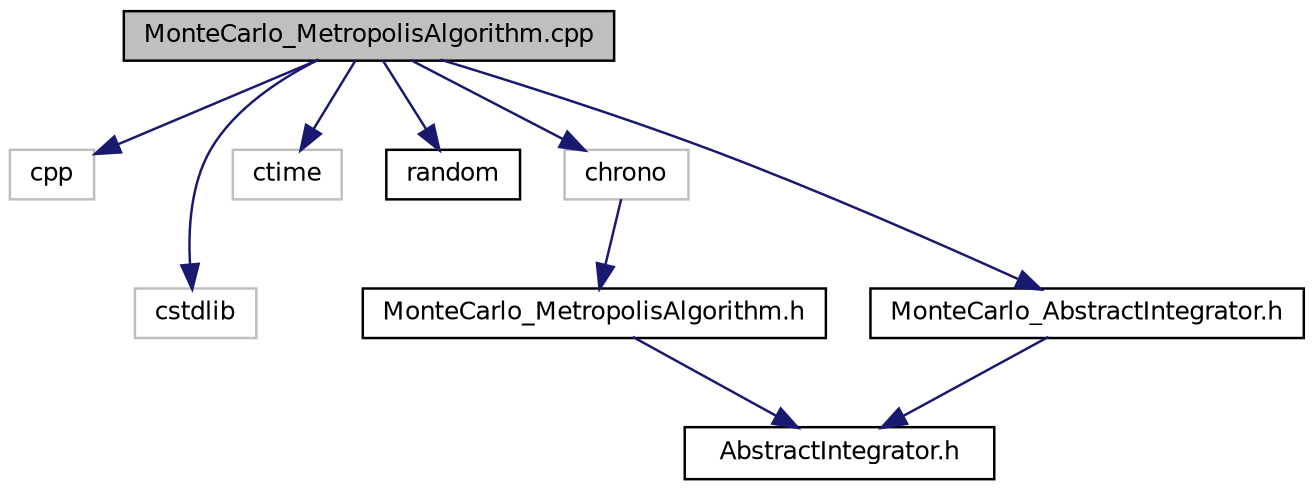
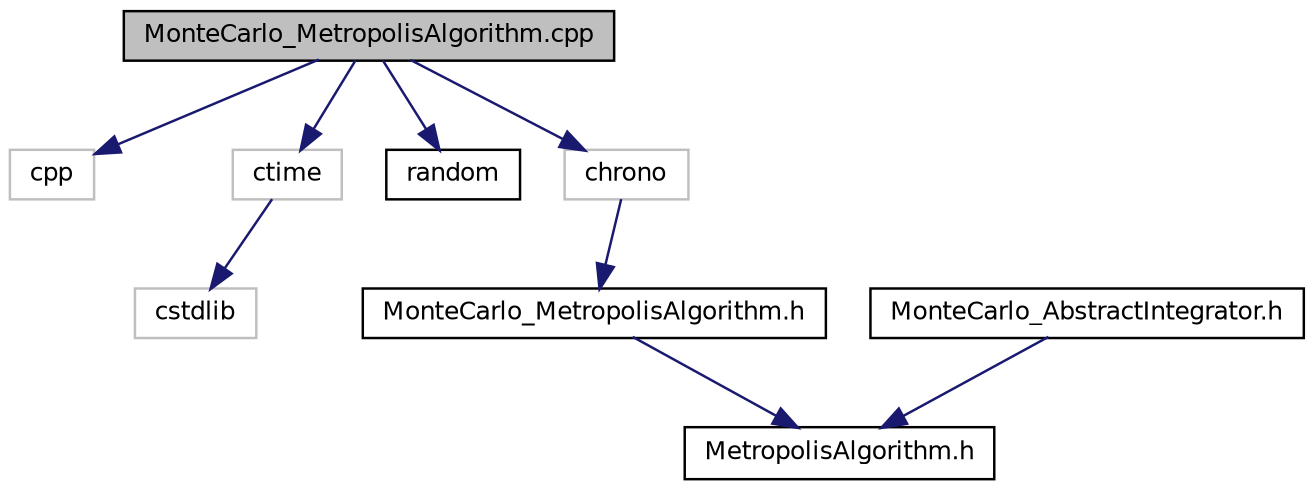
(217, 139) -> (249, 234)
(733, 158) -> none
(839, 453) -> (839, 453)
